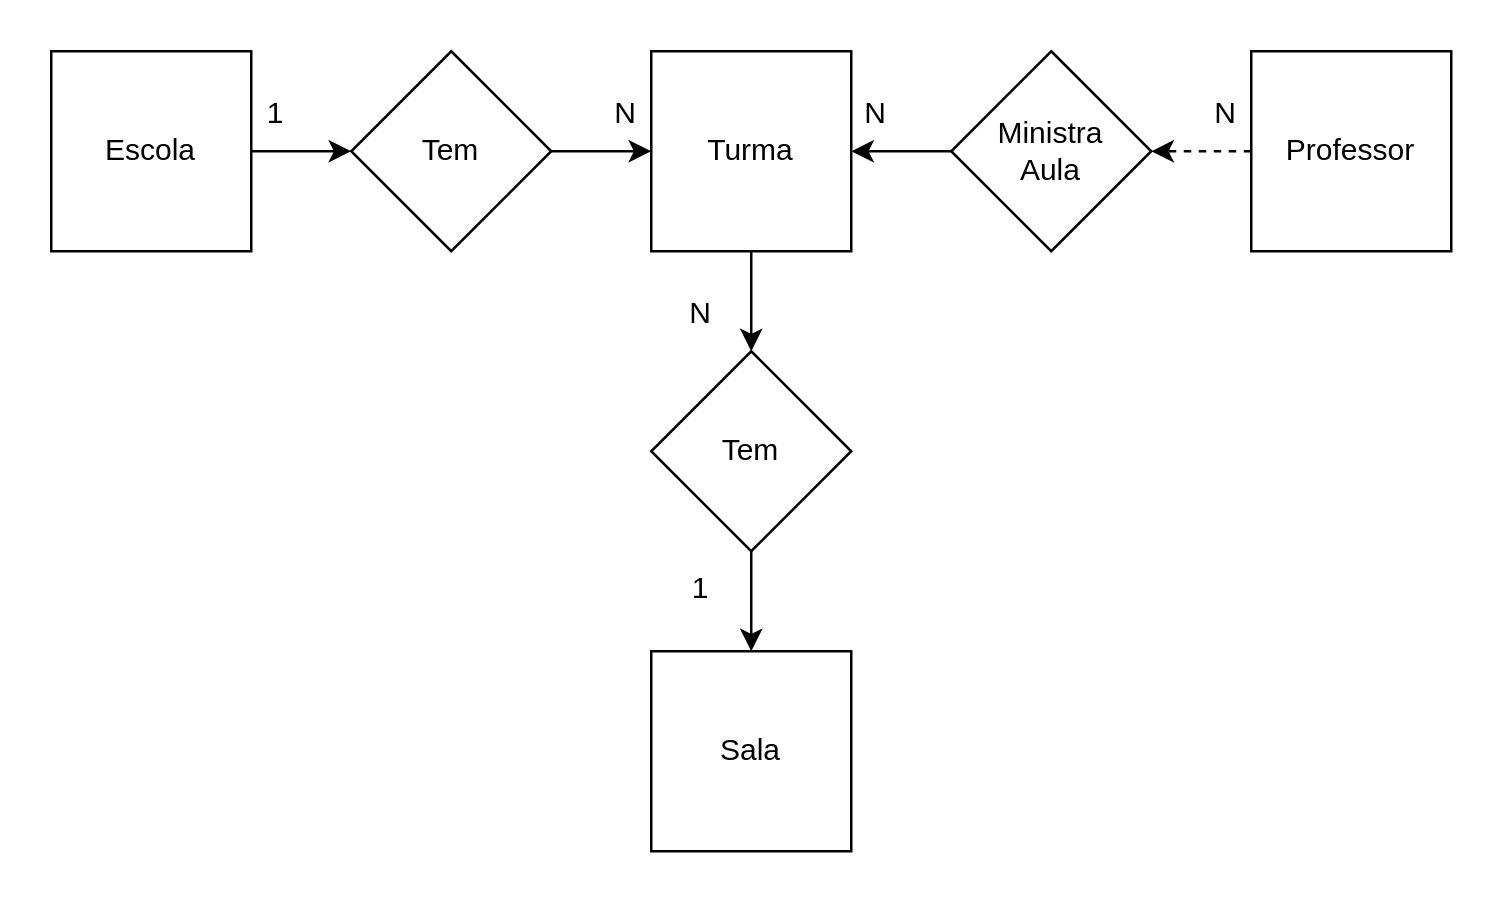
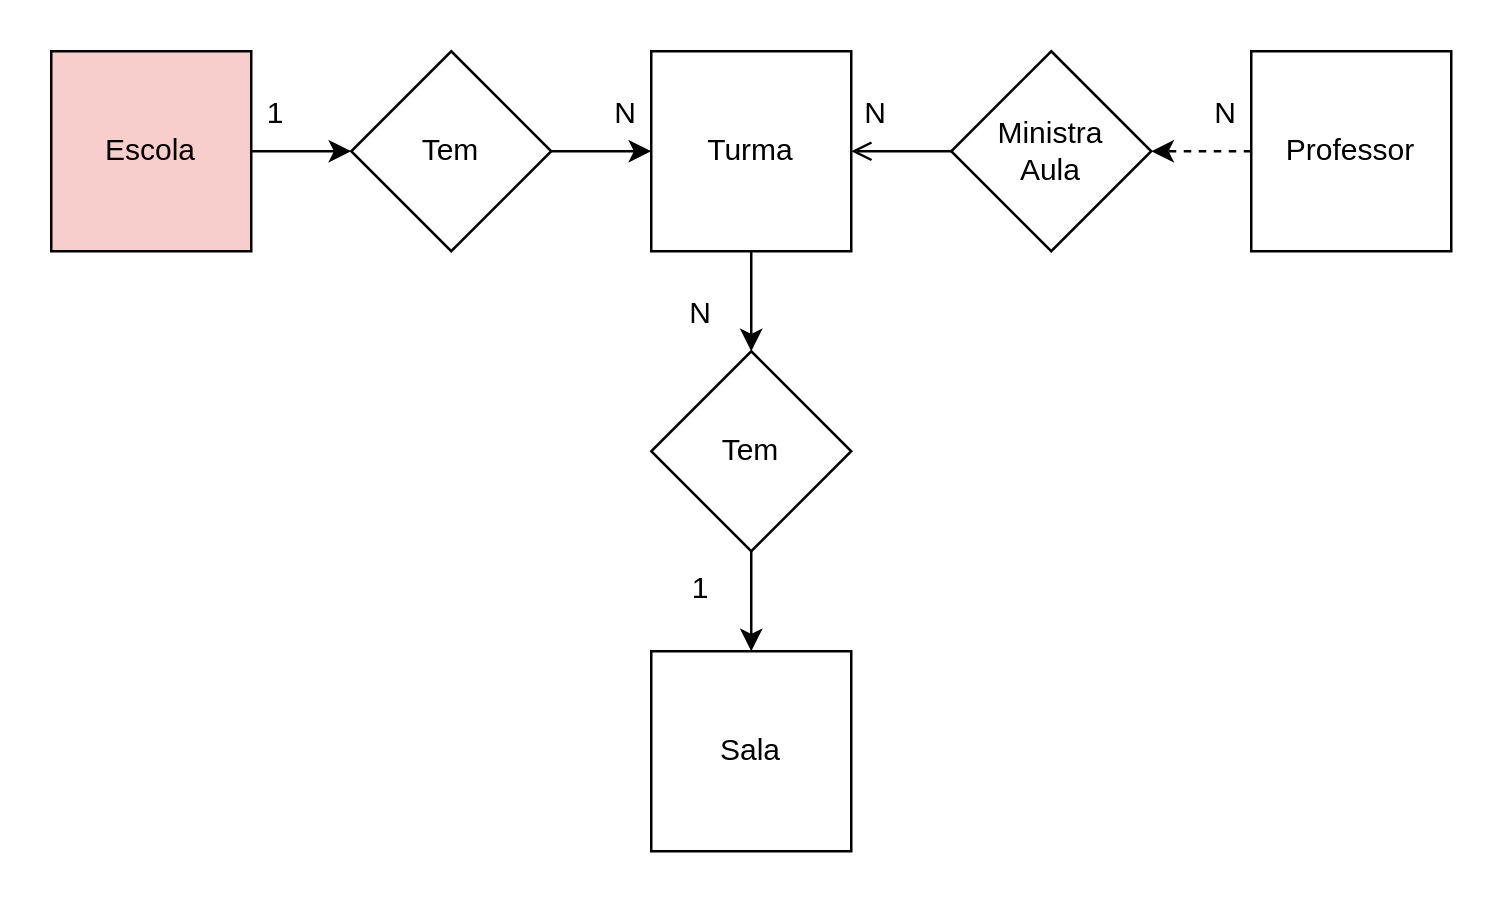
(151, 151) -> (151, 151)
(869, 151) -> (865, 151)
